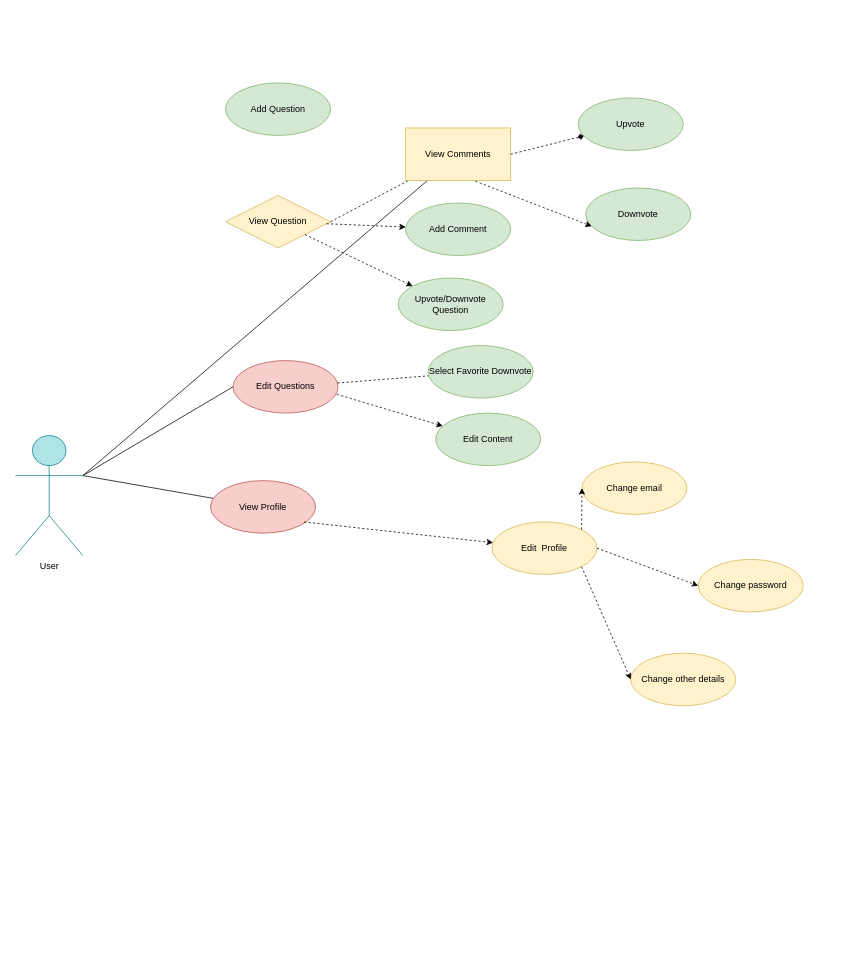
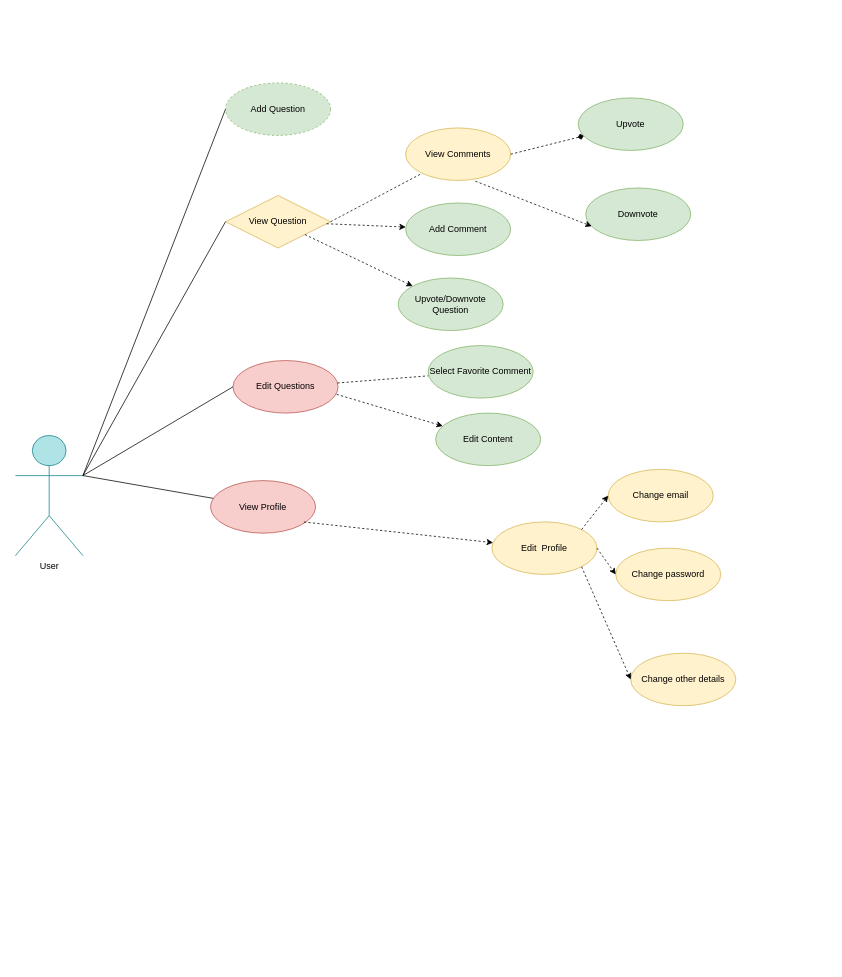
(278, 109) -> (278, 109)
(458, 154) -> (458, 154)
none -> (157, 286)
(261, 323) -> (156, 346)
(480, 372) -> (480, 372)
(634, 488) -> (660, 495)
(750, 585) -> (668, 574)
